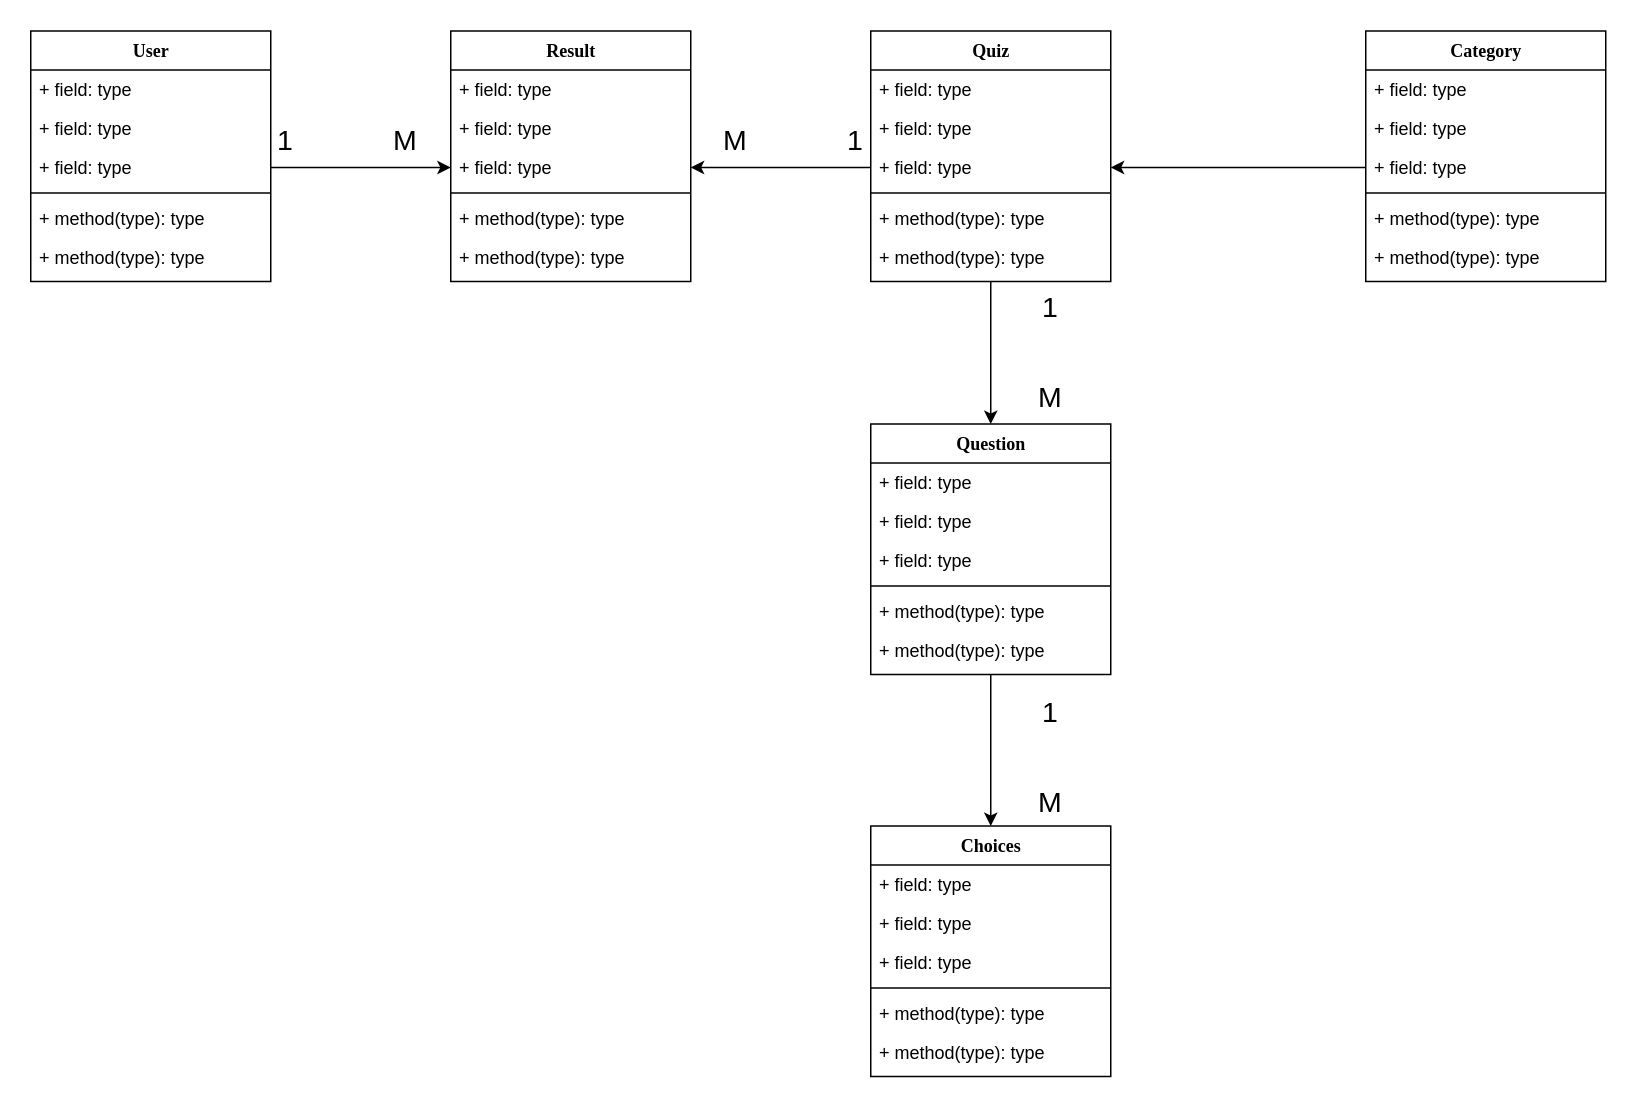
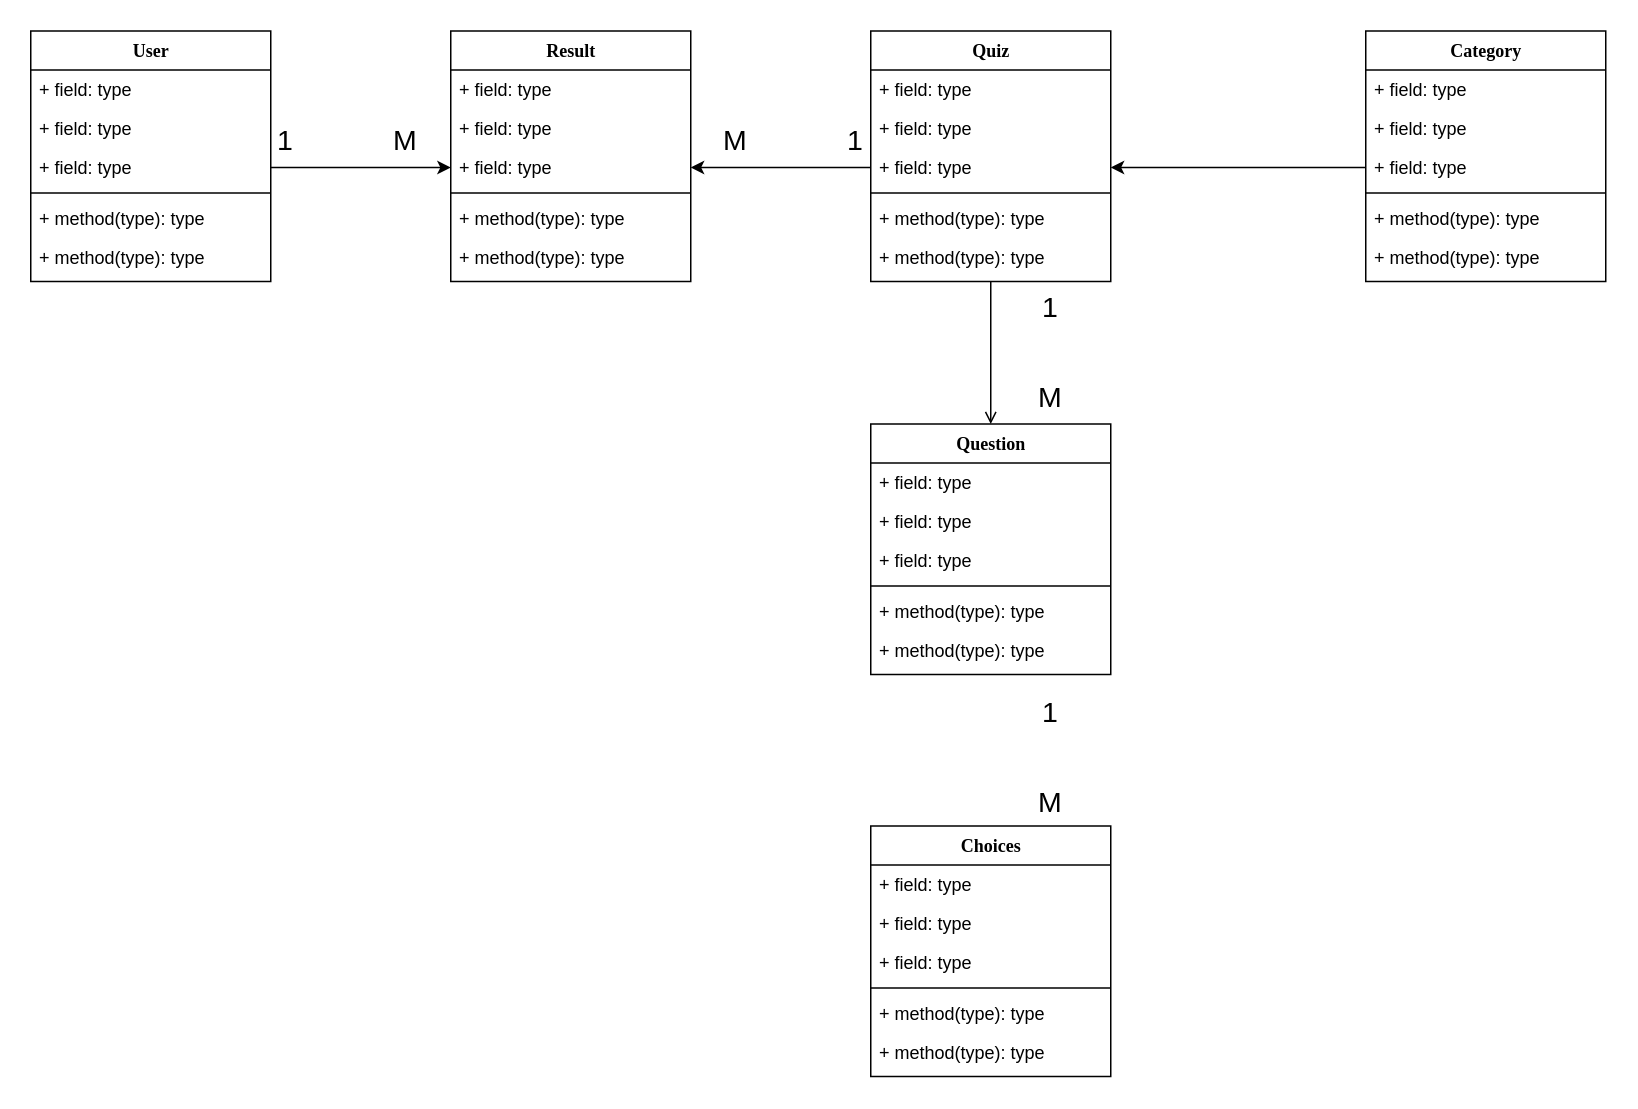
(991, 412) -> (991, 414)
(991, 745) -> none
